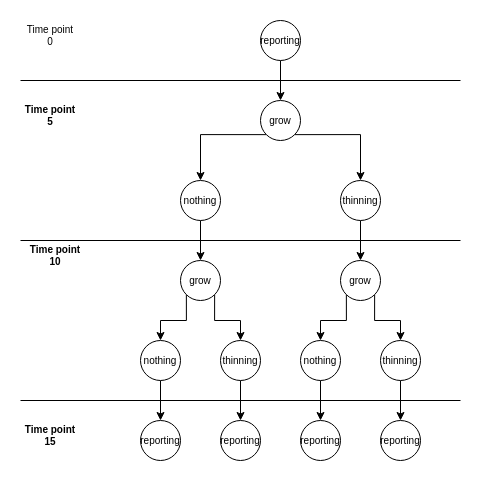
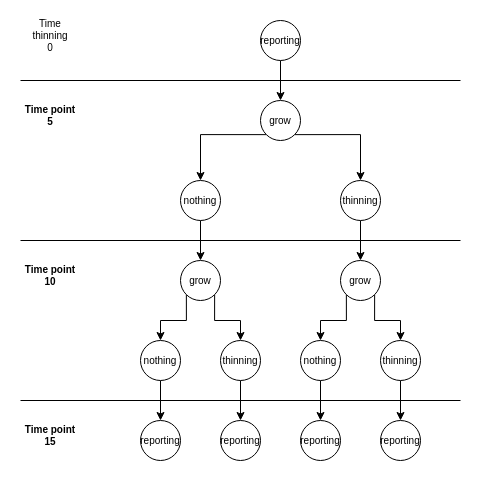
(51, 36) -> (51, 36)
(56, 256) -> (51, 276)
